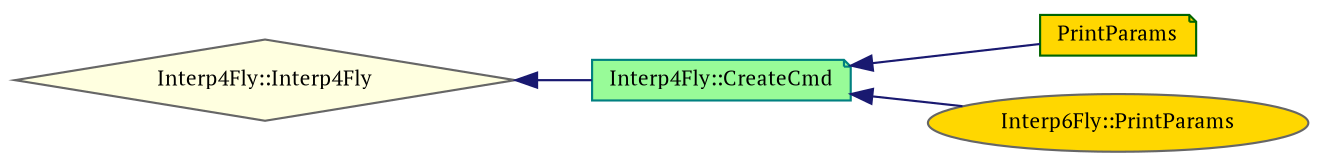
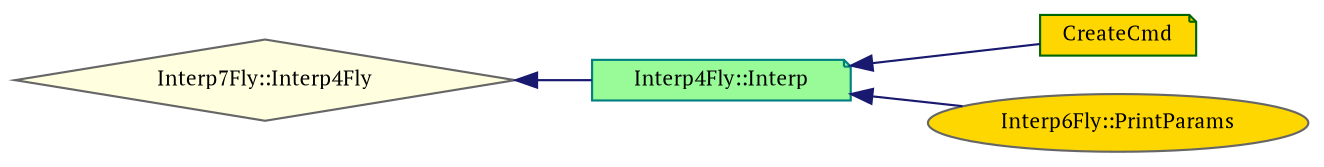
(1118, 35) -> (1118, 35)
(265, 80) -> (265, 80)
(721, 80) -> (721, 80)
